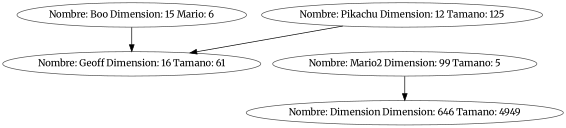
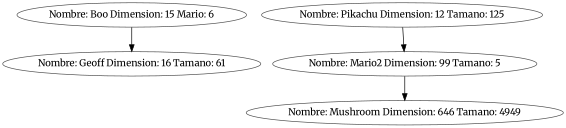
(270, 39) -> (403, 36)
(405, 113) -> (405, 113)
